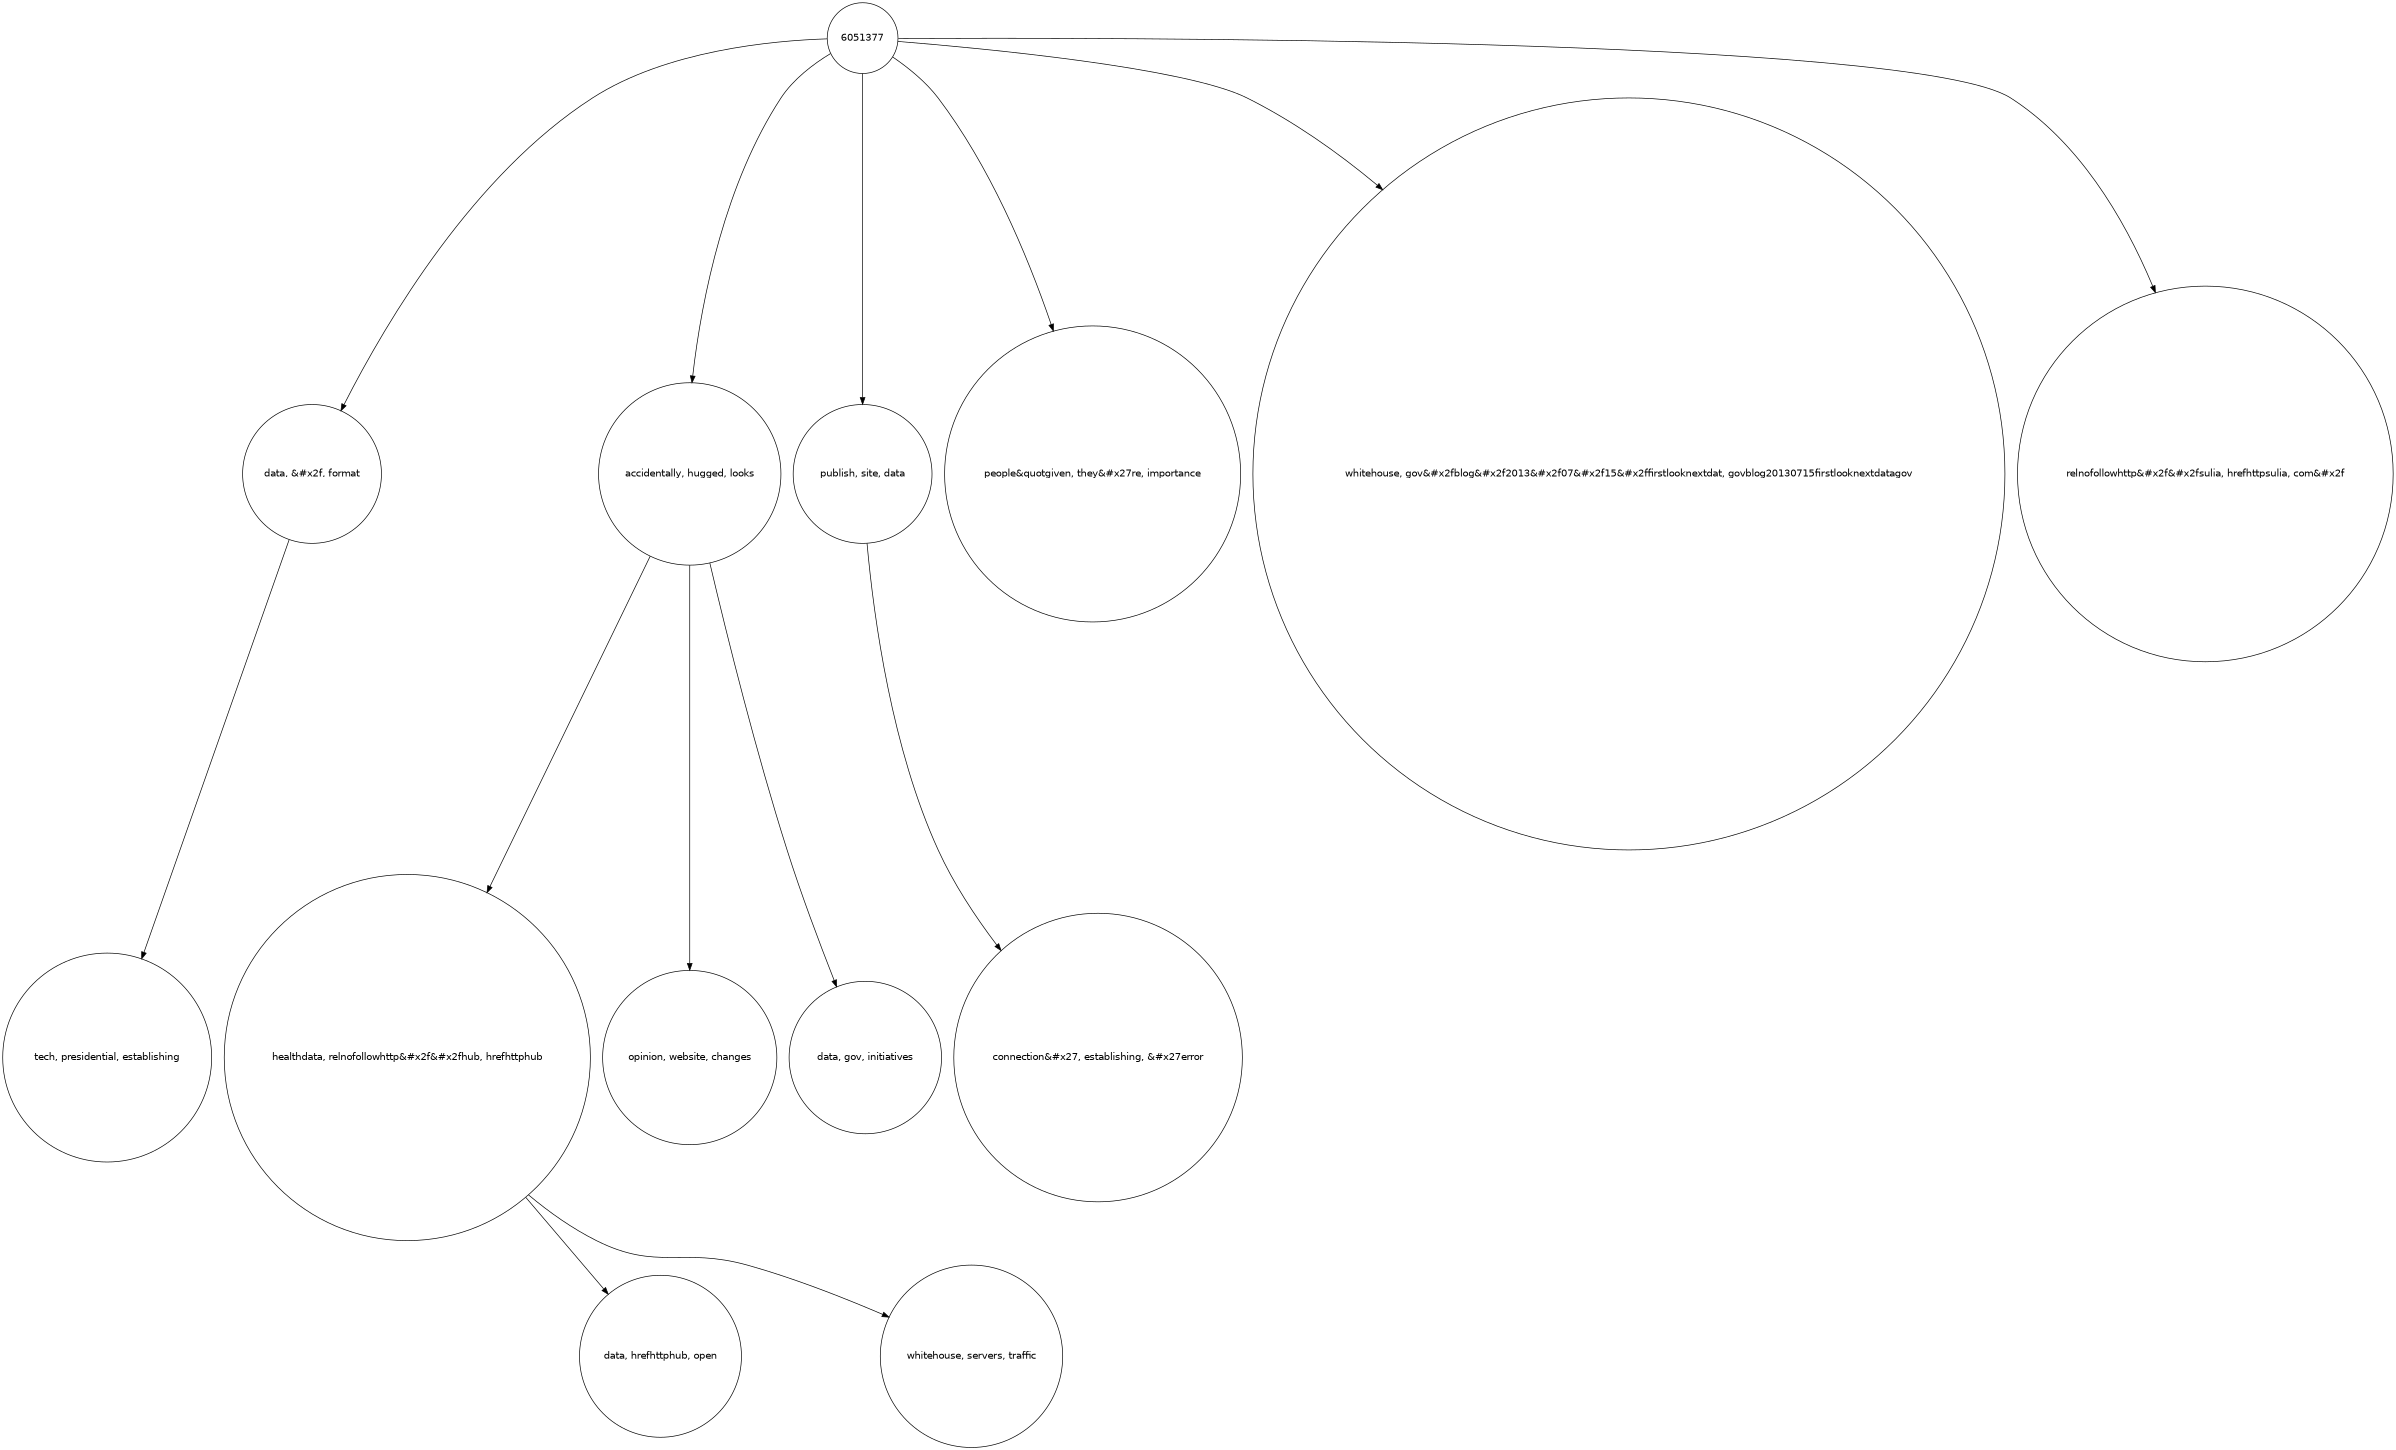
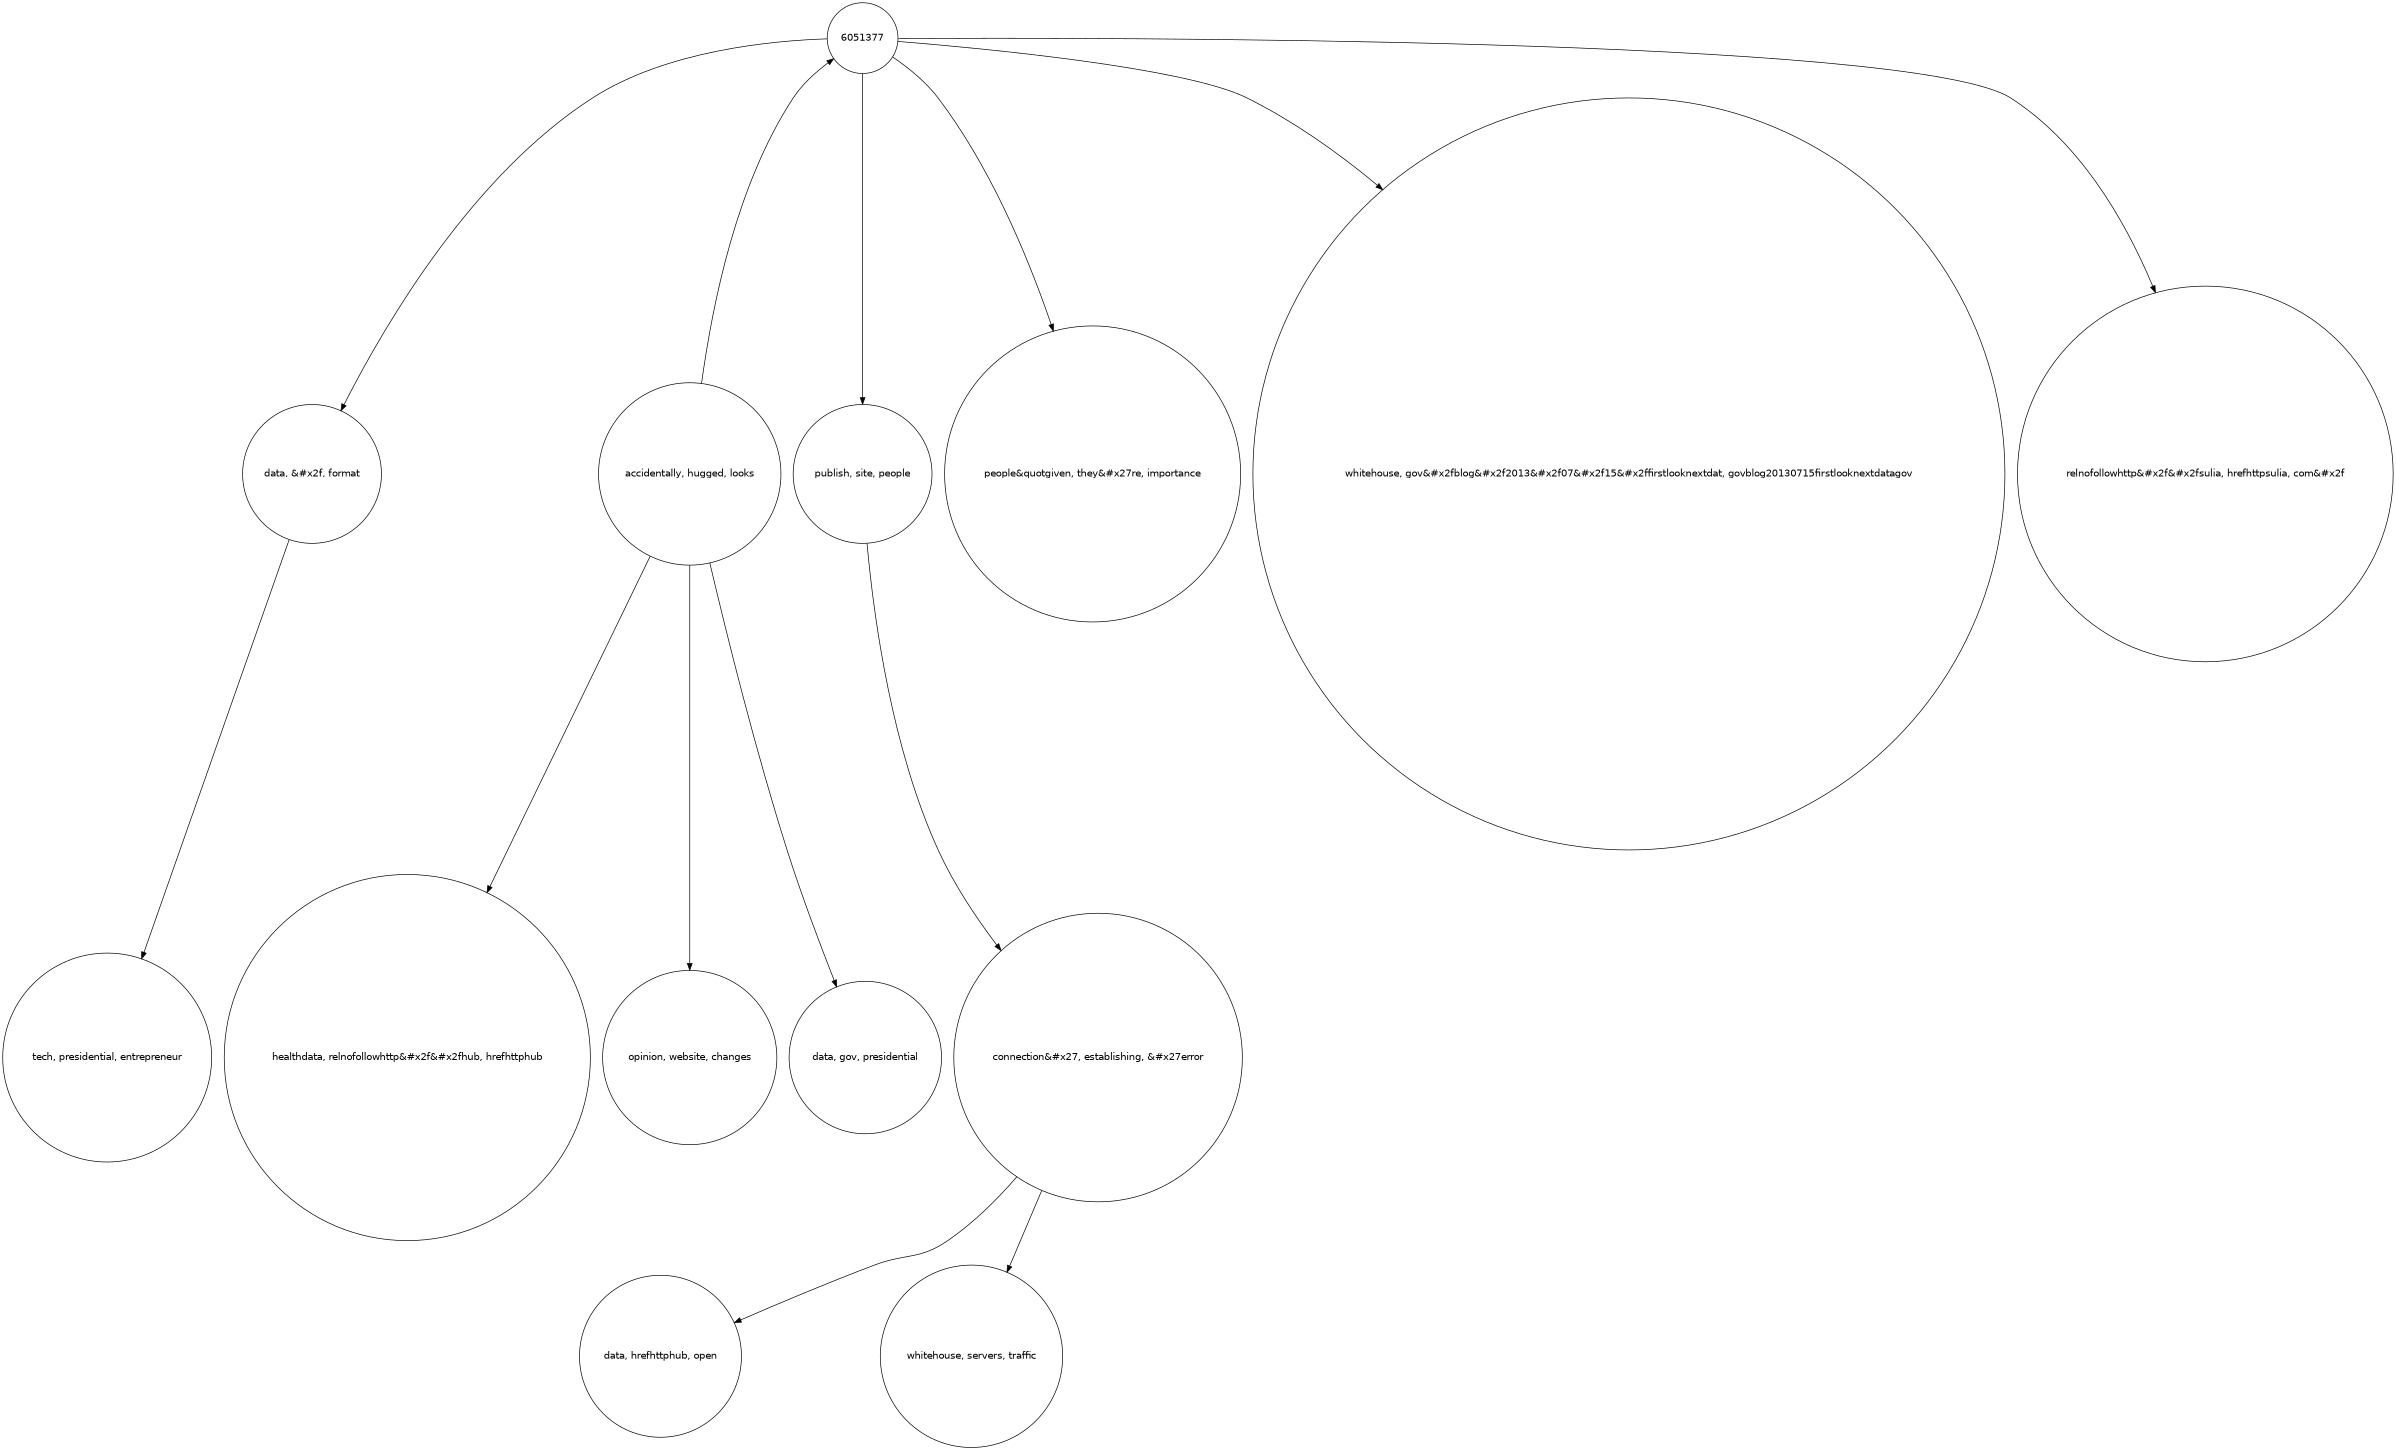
(732, 200) -> (740, 212)
(863, 474) -> (863, 474)
(107, 1058) -> (107, 1058)
(865, 1058) -> (865, 1058)
(565, 1243) -> (888, 1261)
(702, 1258) -> (1026, 1228)
